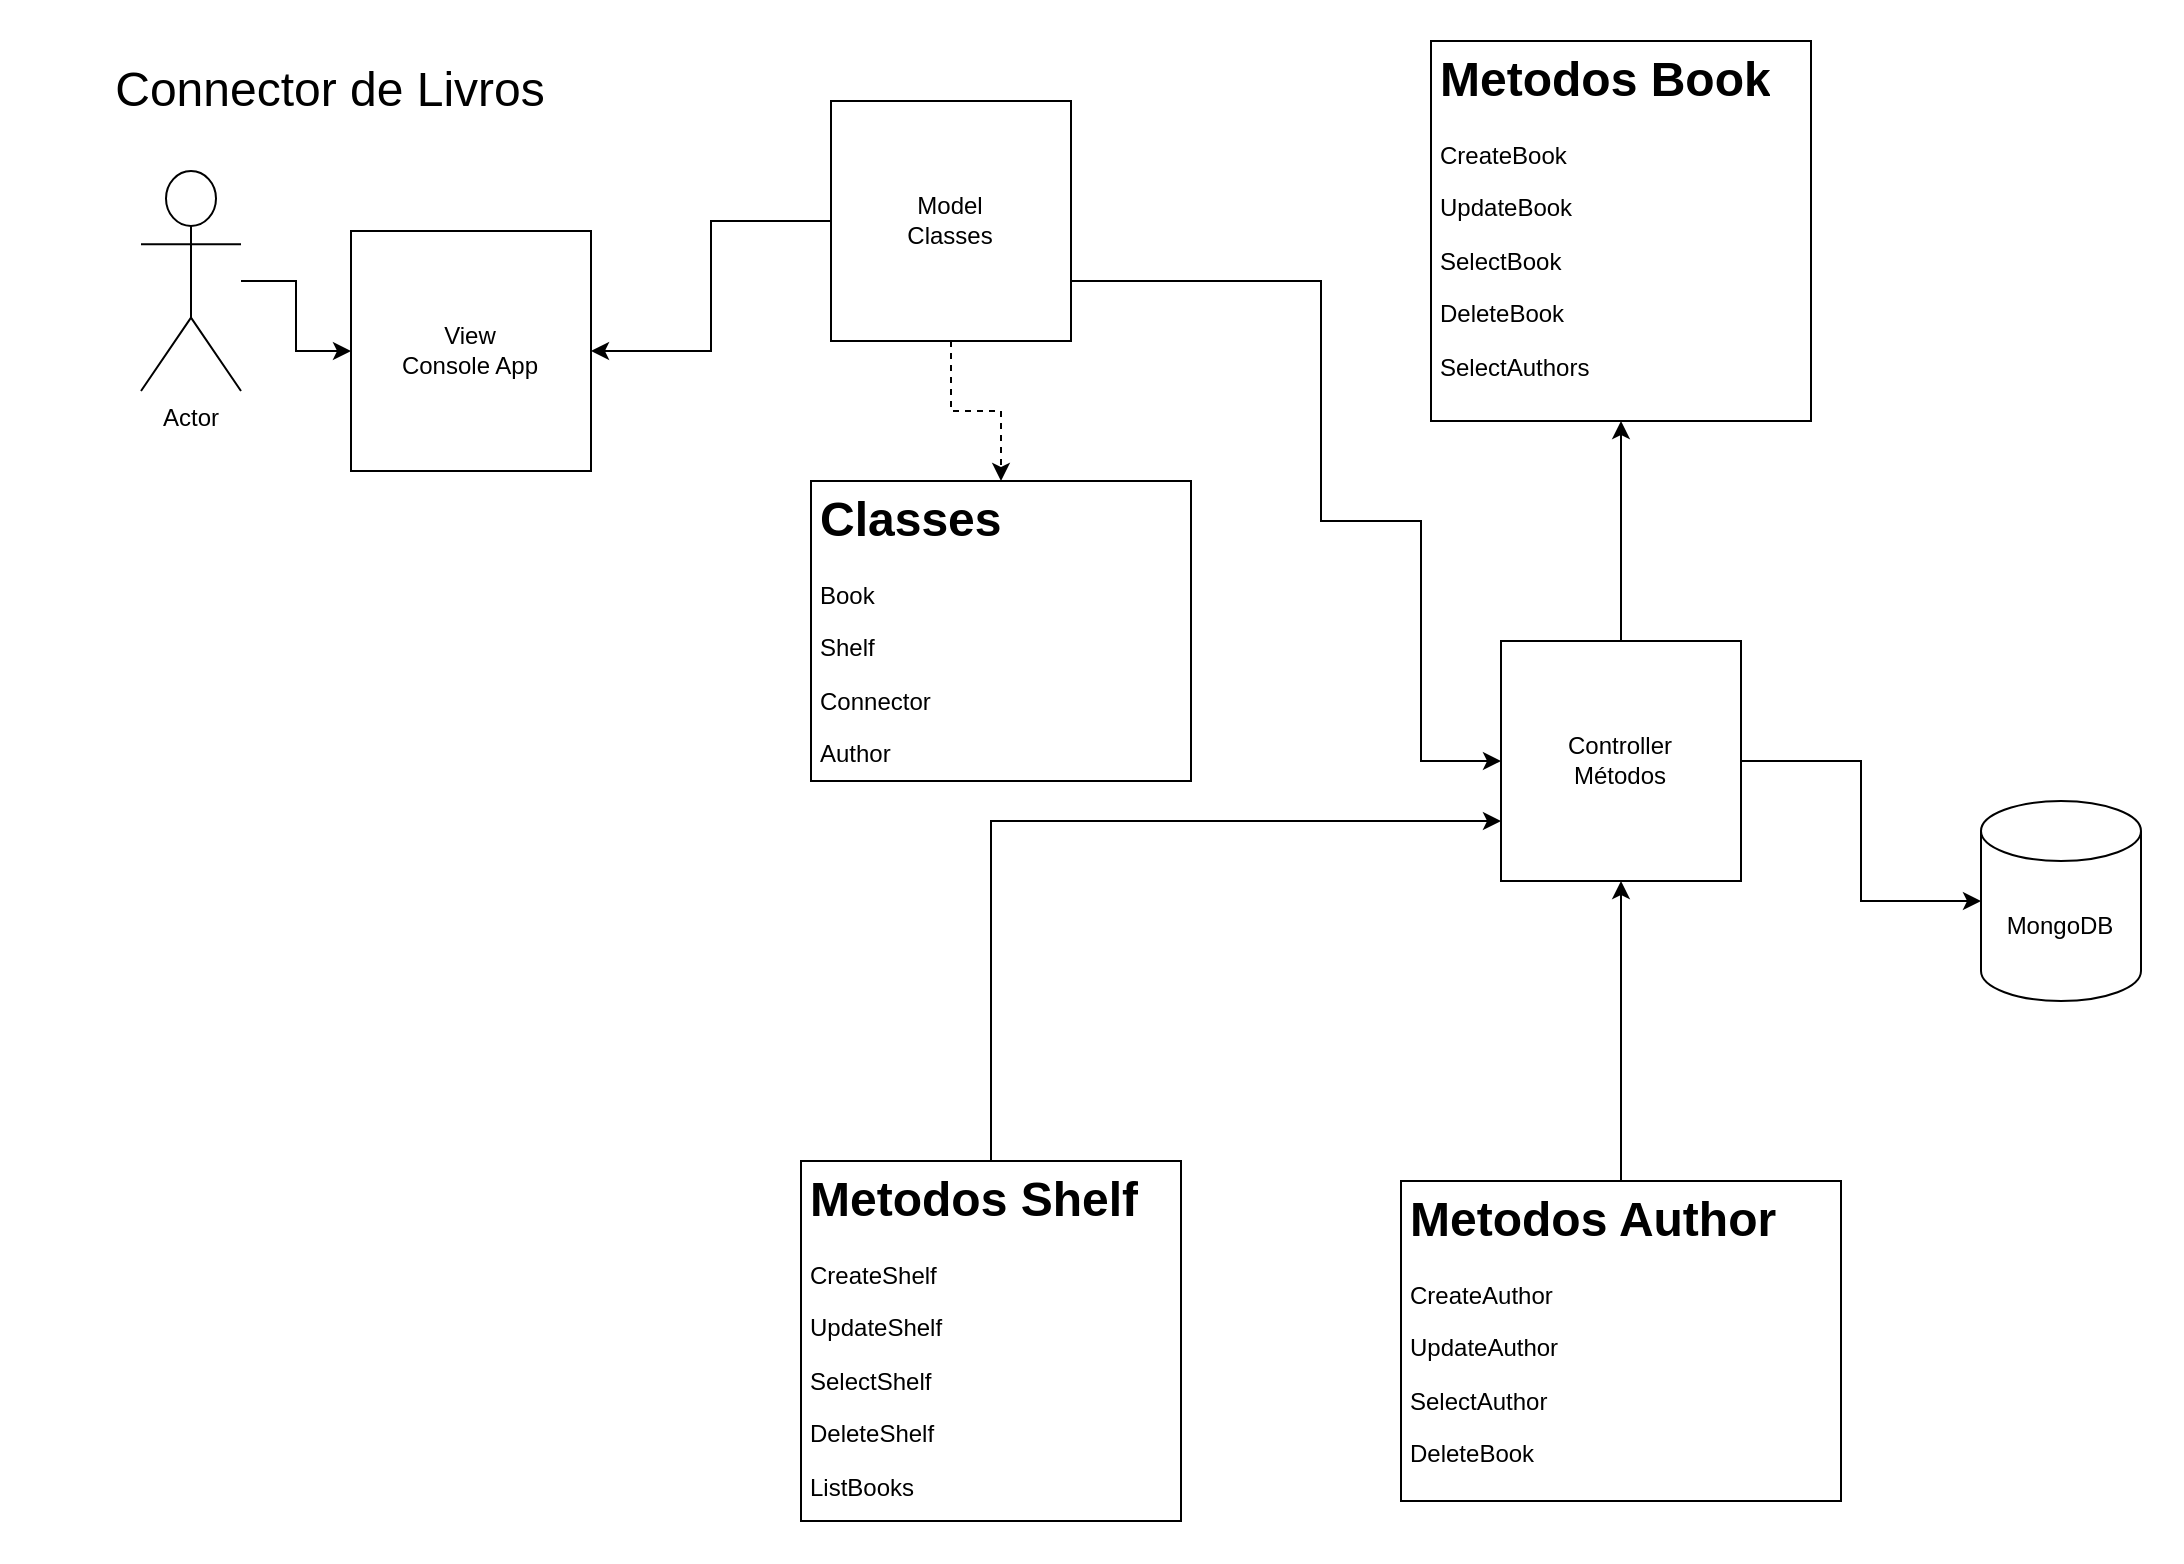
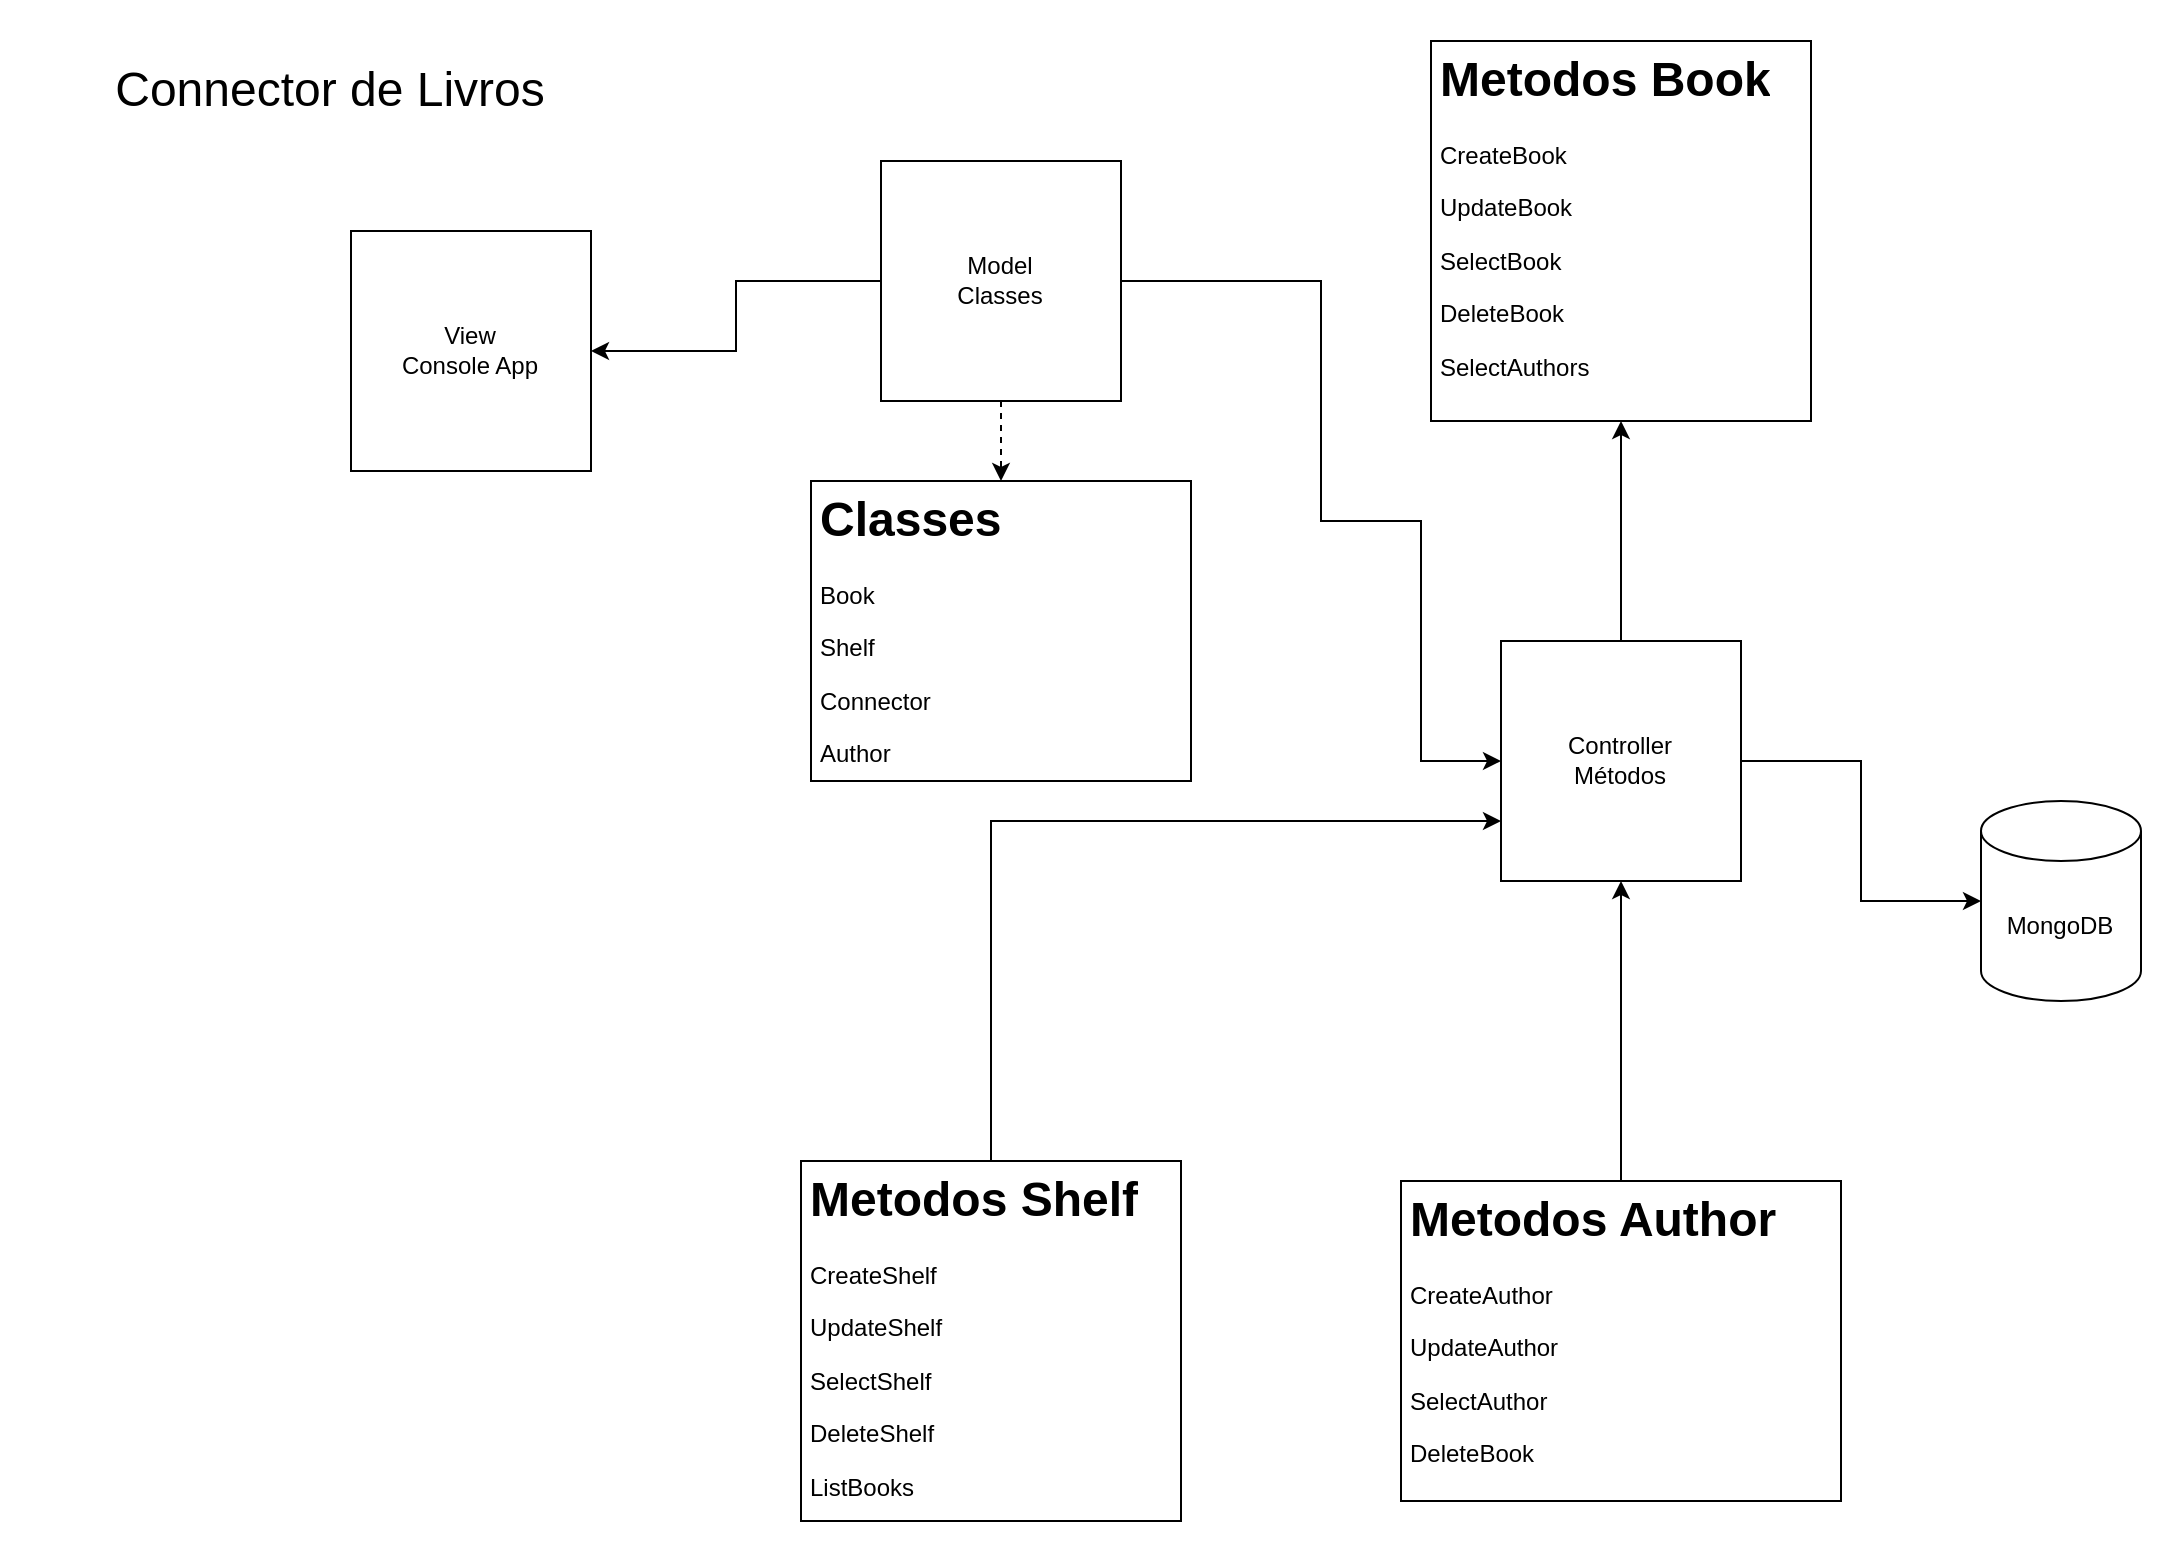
(951, 221) -> (1001, 281)
(191, 281) -> none
(296, 309) -> none
